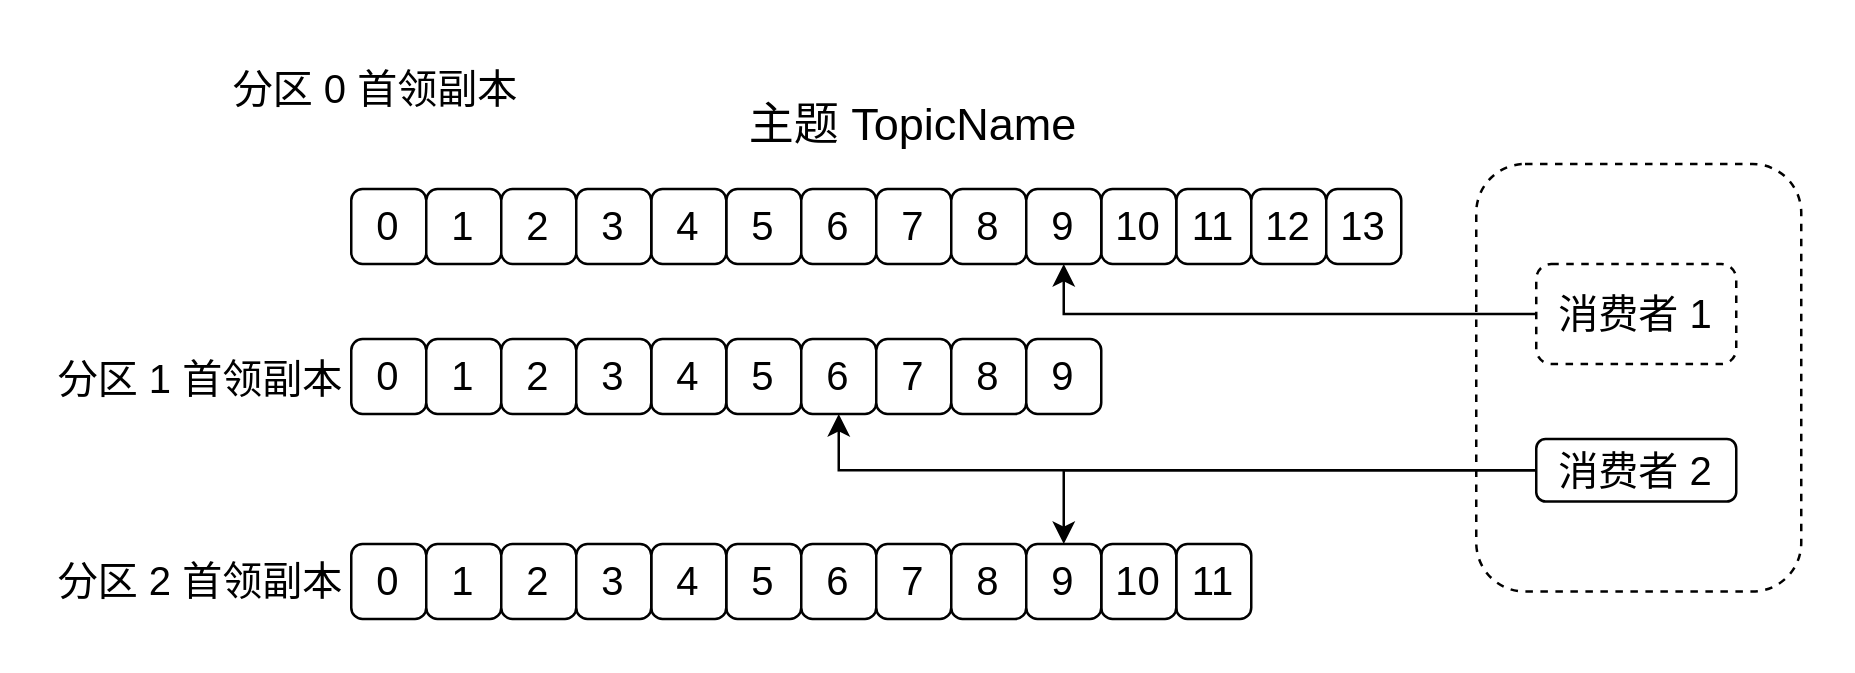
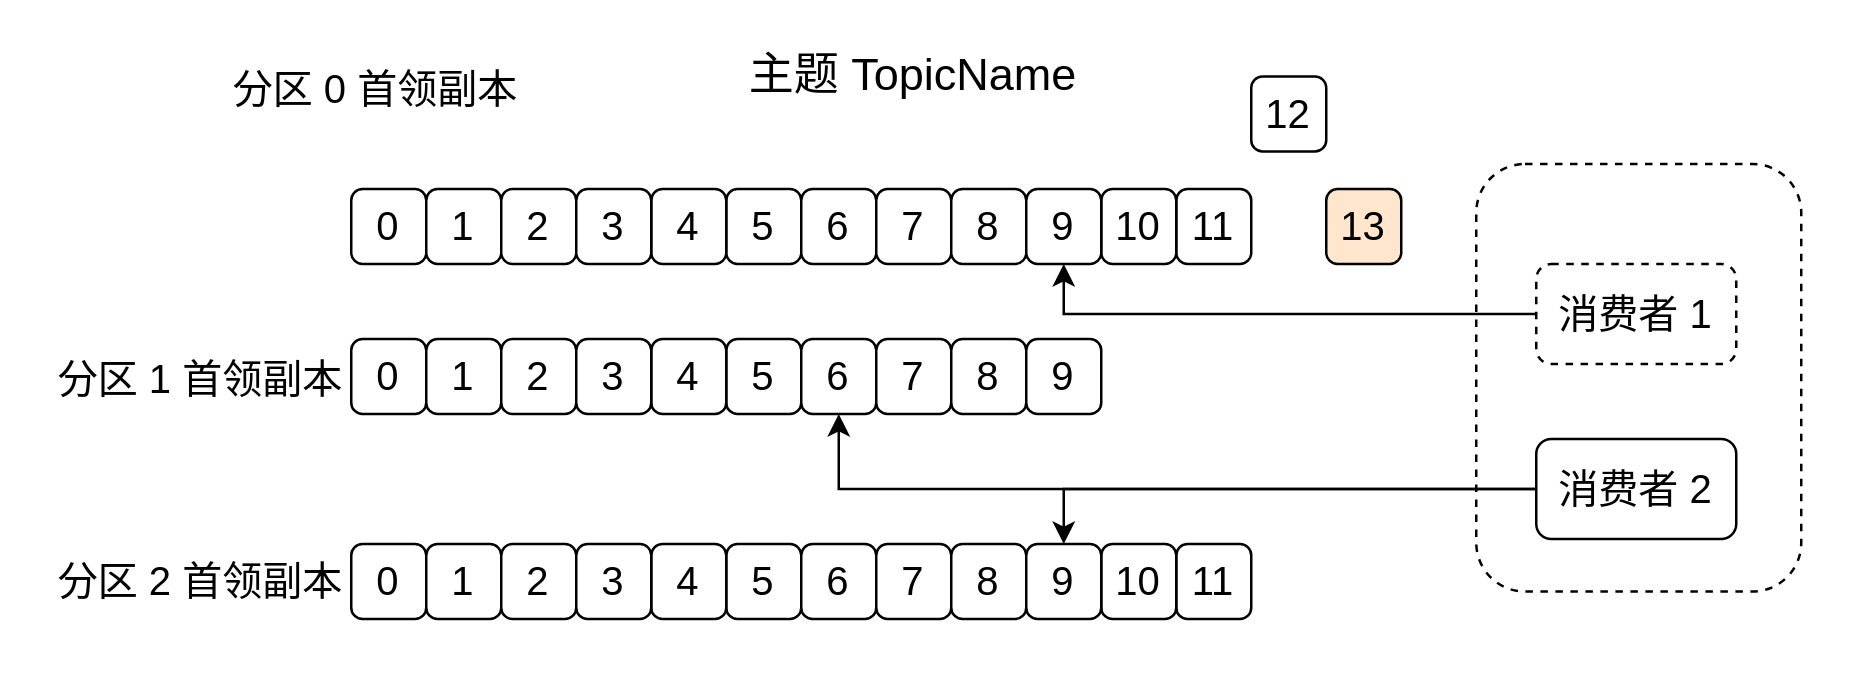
(914, 126) -> (914, 76)
(1289, 226) -> (1289, 114)
(1364, 226) -> (1364, 226)
(1636, 470) -> (1636, 489)
